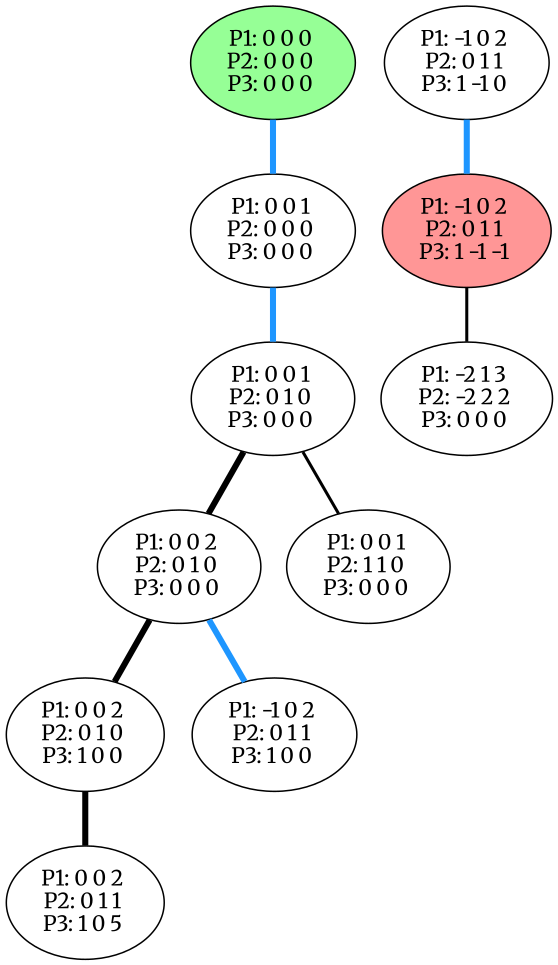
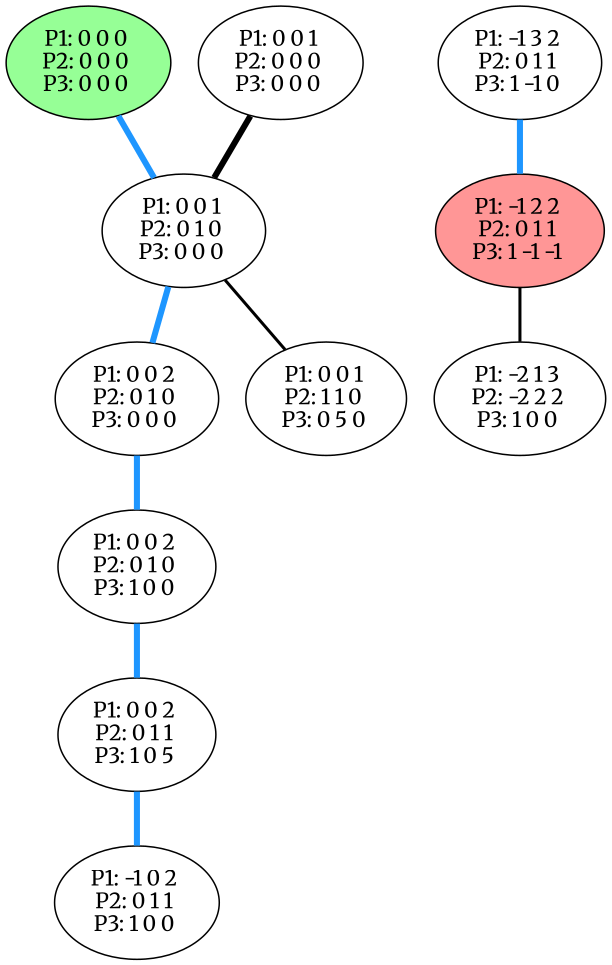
(467, 63) -> (520, 63)
(273, 147) -> (136, 147)
(467, 231) -> (520, 231)
(273, 315) -> (232, 147)
(467, 399) -> (520, 399)
(226, 483) -> (160, 315)
(368, 567) -> (326, 399)
(132, 651) -> (137, 483)
(227, 651) -> (137, 819)
(85, 819) -> (137, 651)
